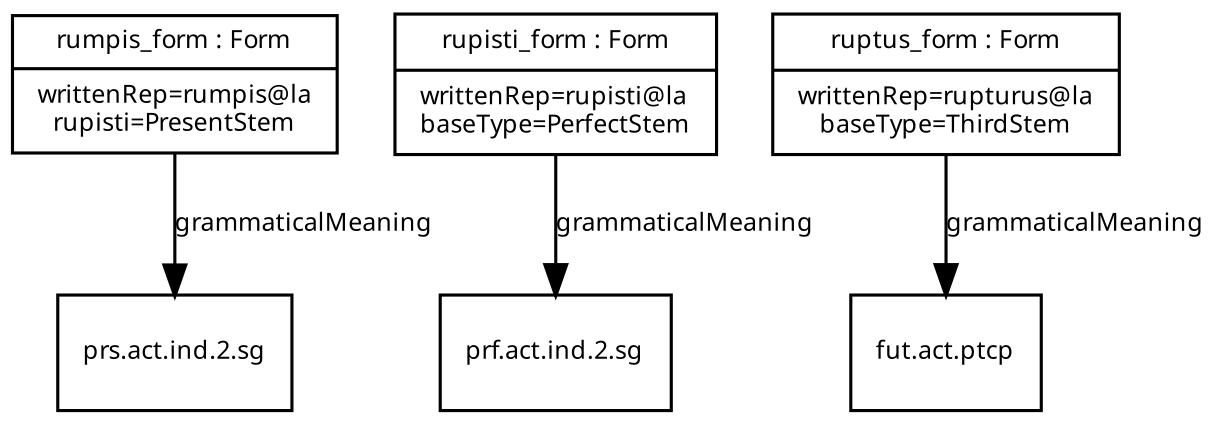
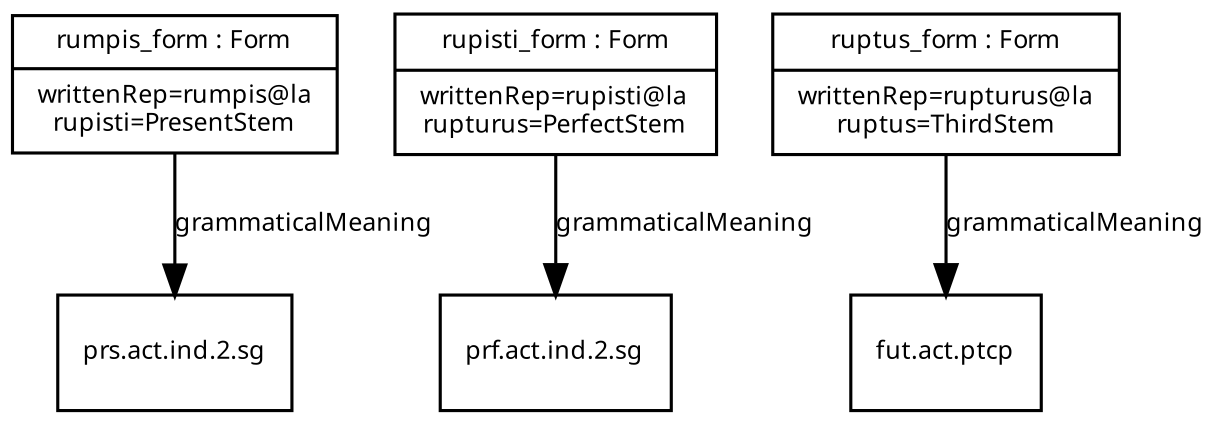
(556, 125) -> (556, 125)
(946, 125) -> (946, 125)
